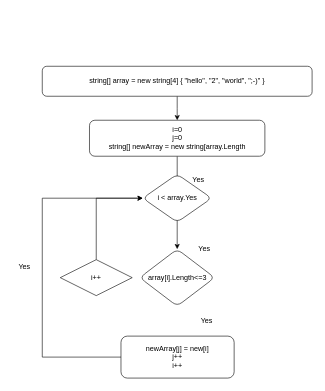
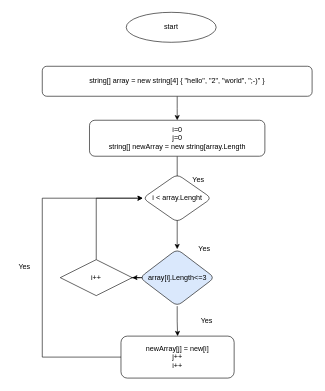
none -> (171, 27)
(178, 198) -> (178, 198)
none -> (134, 278)
(177, 278) -> (177, 278)
none -> (177, 328)
